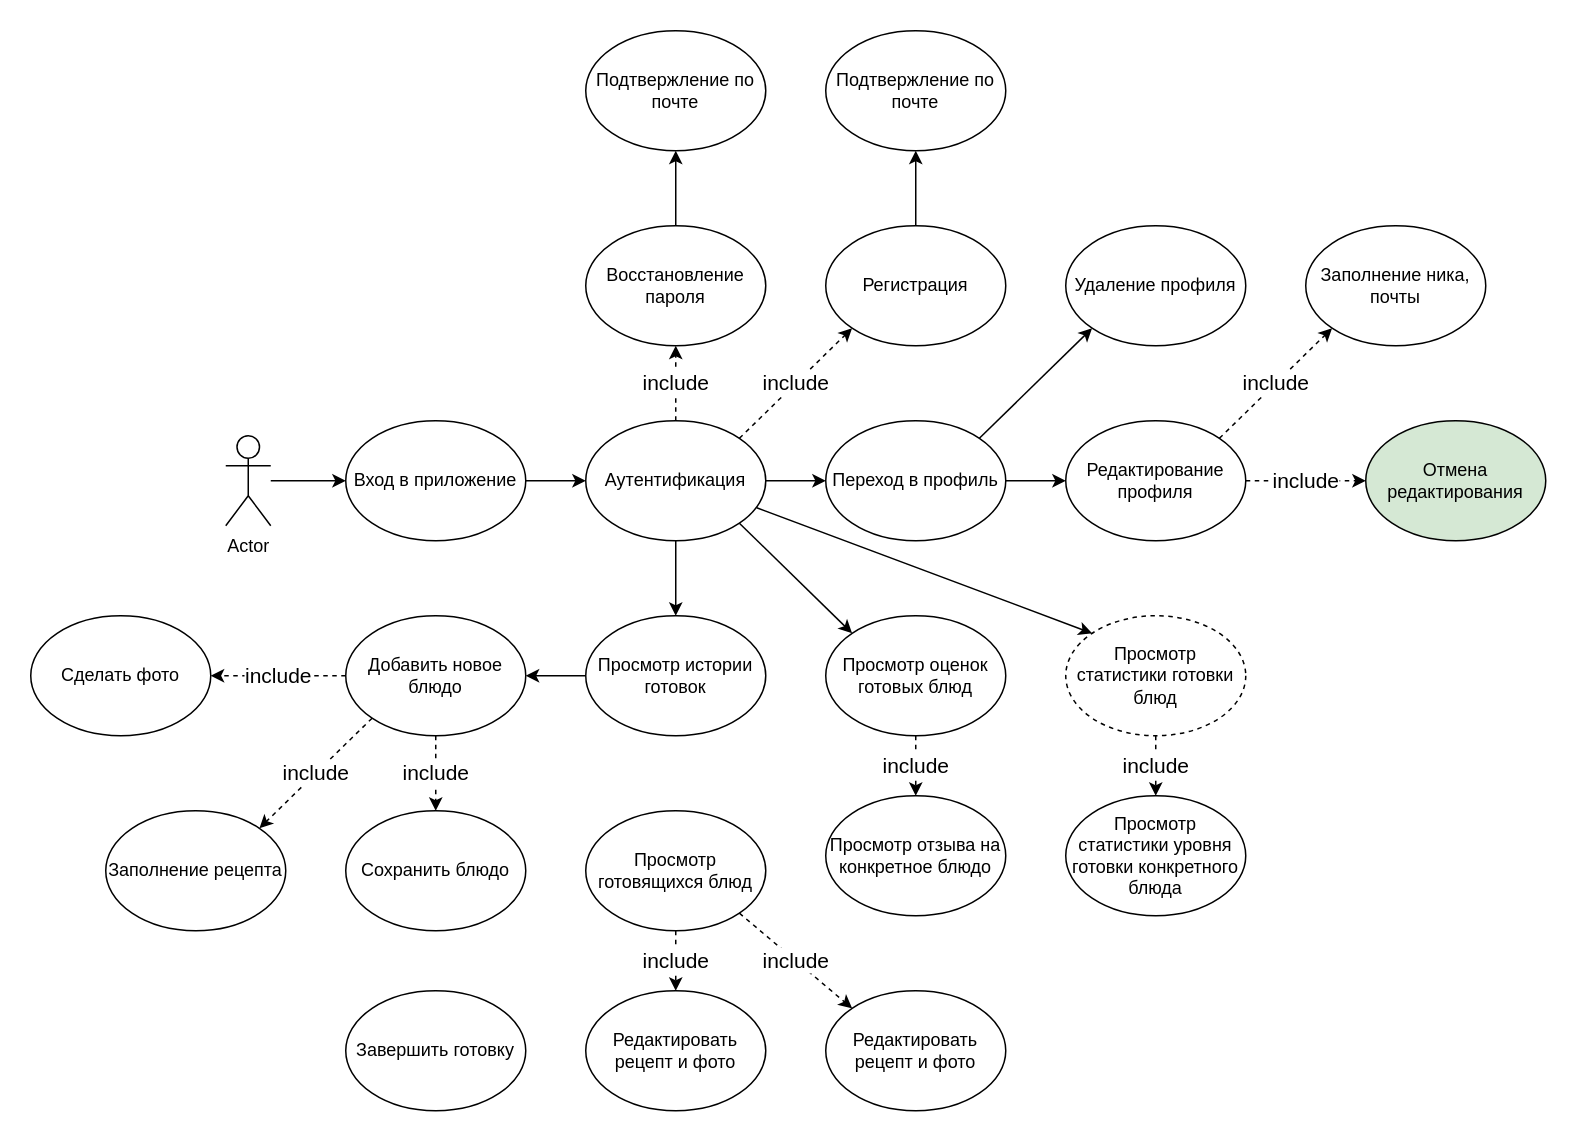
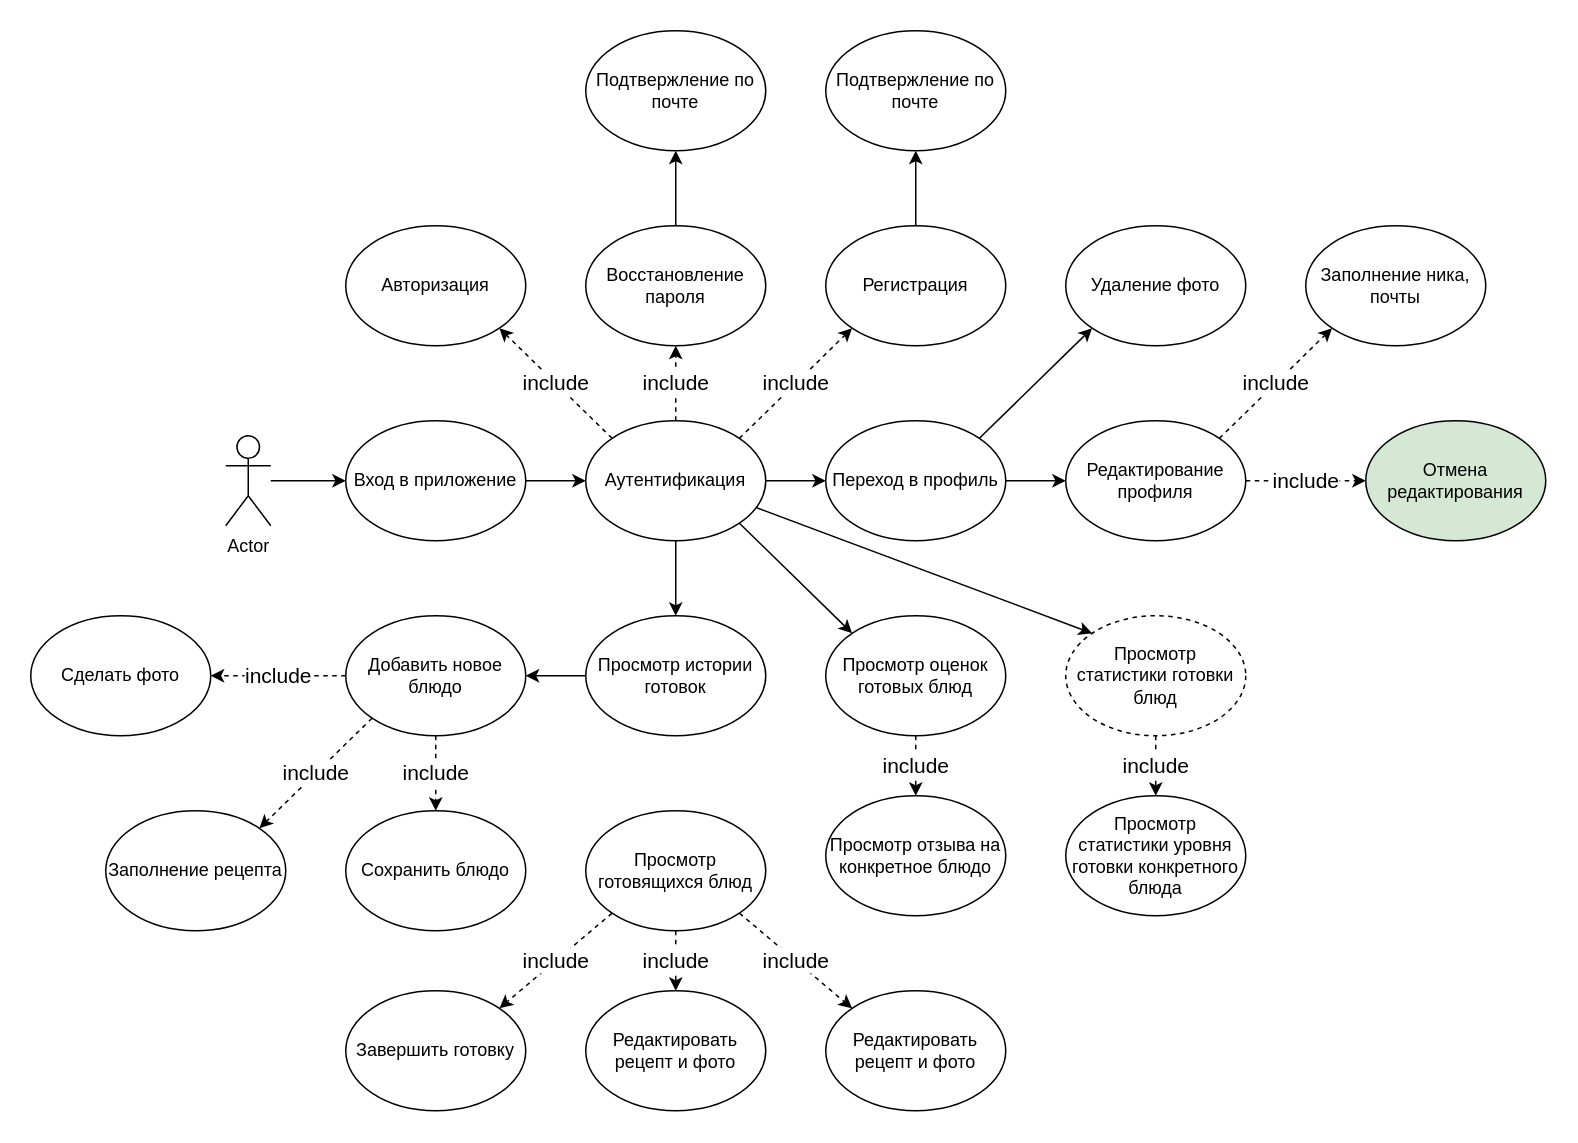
none -> (436, 286)
(1156, 286) -> (1156, 286)
none -> (581, 408)
none -> (593, 929)
